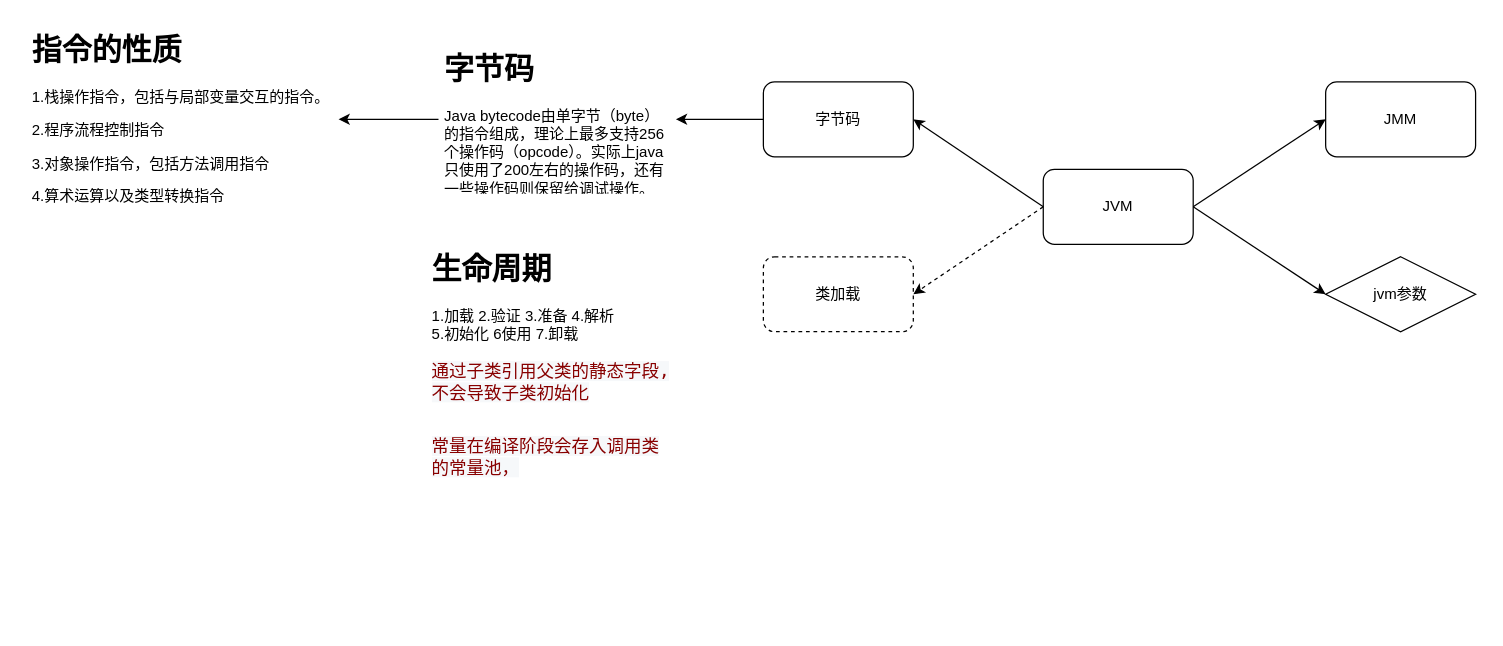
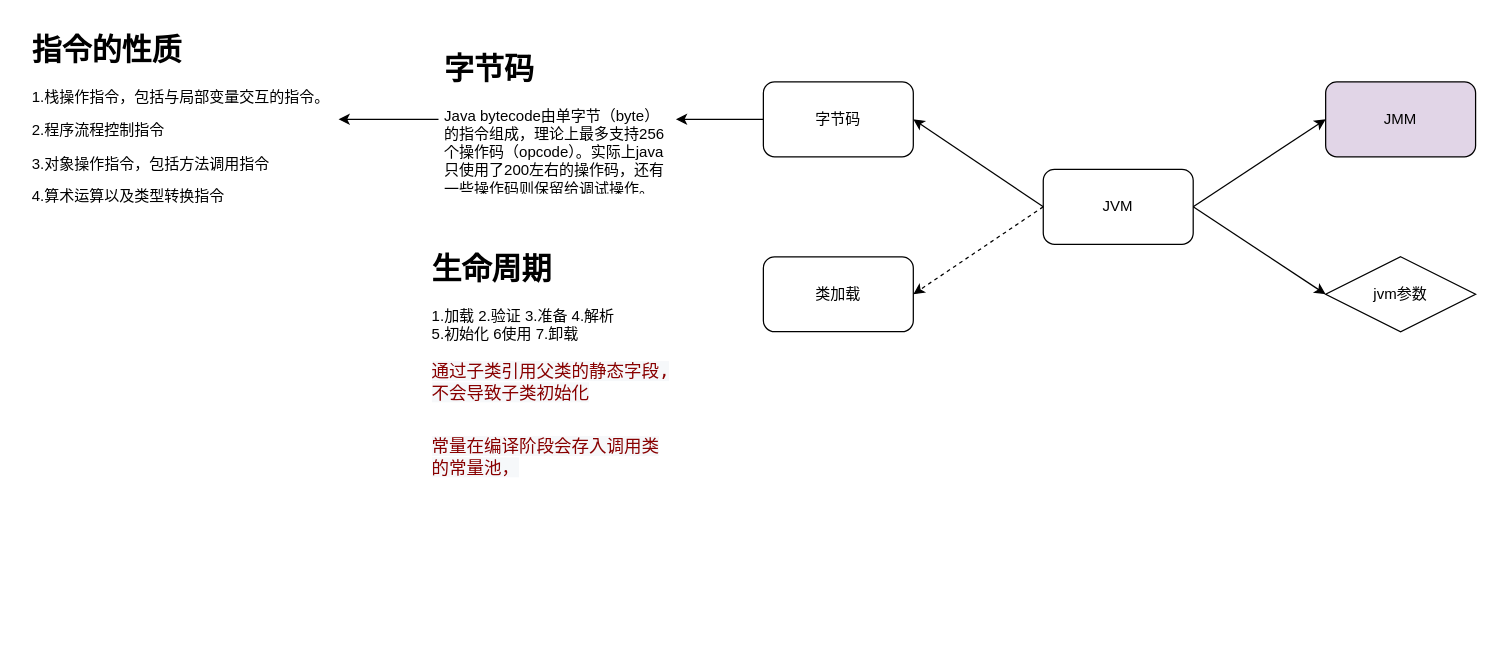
(1401, 119) -> (1401, 119)
(838, 294) -> (838, 294)
